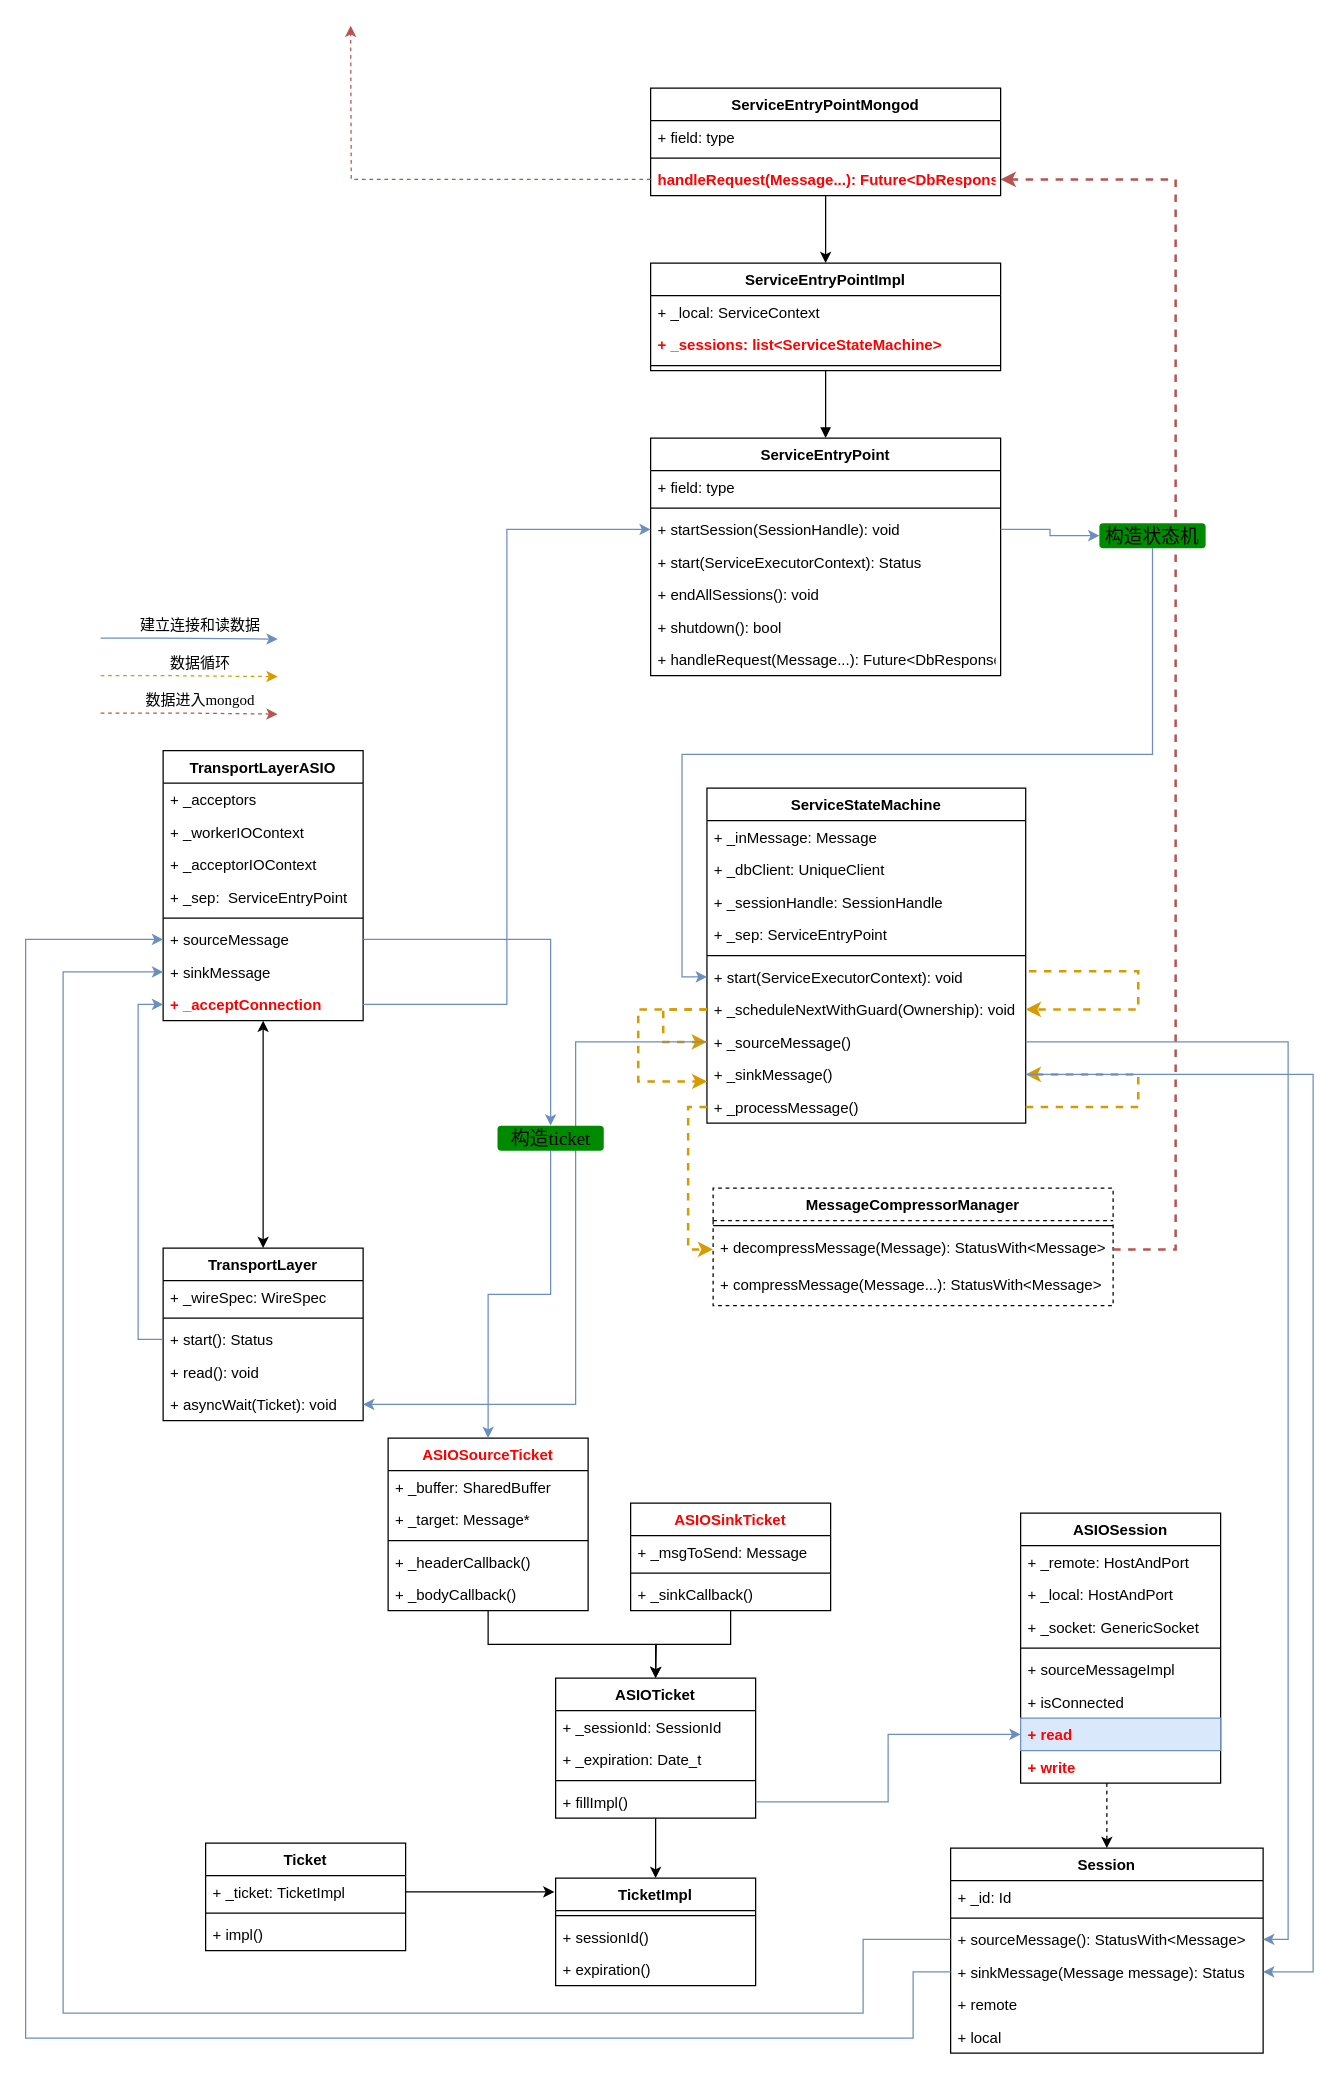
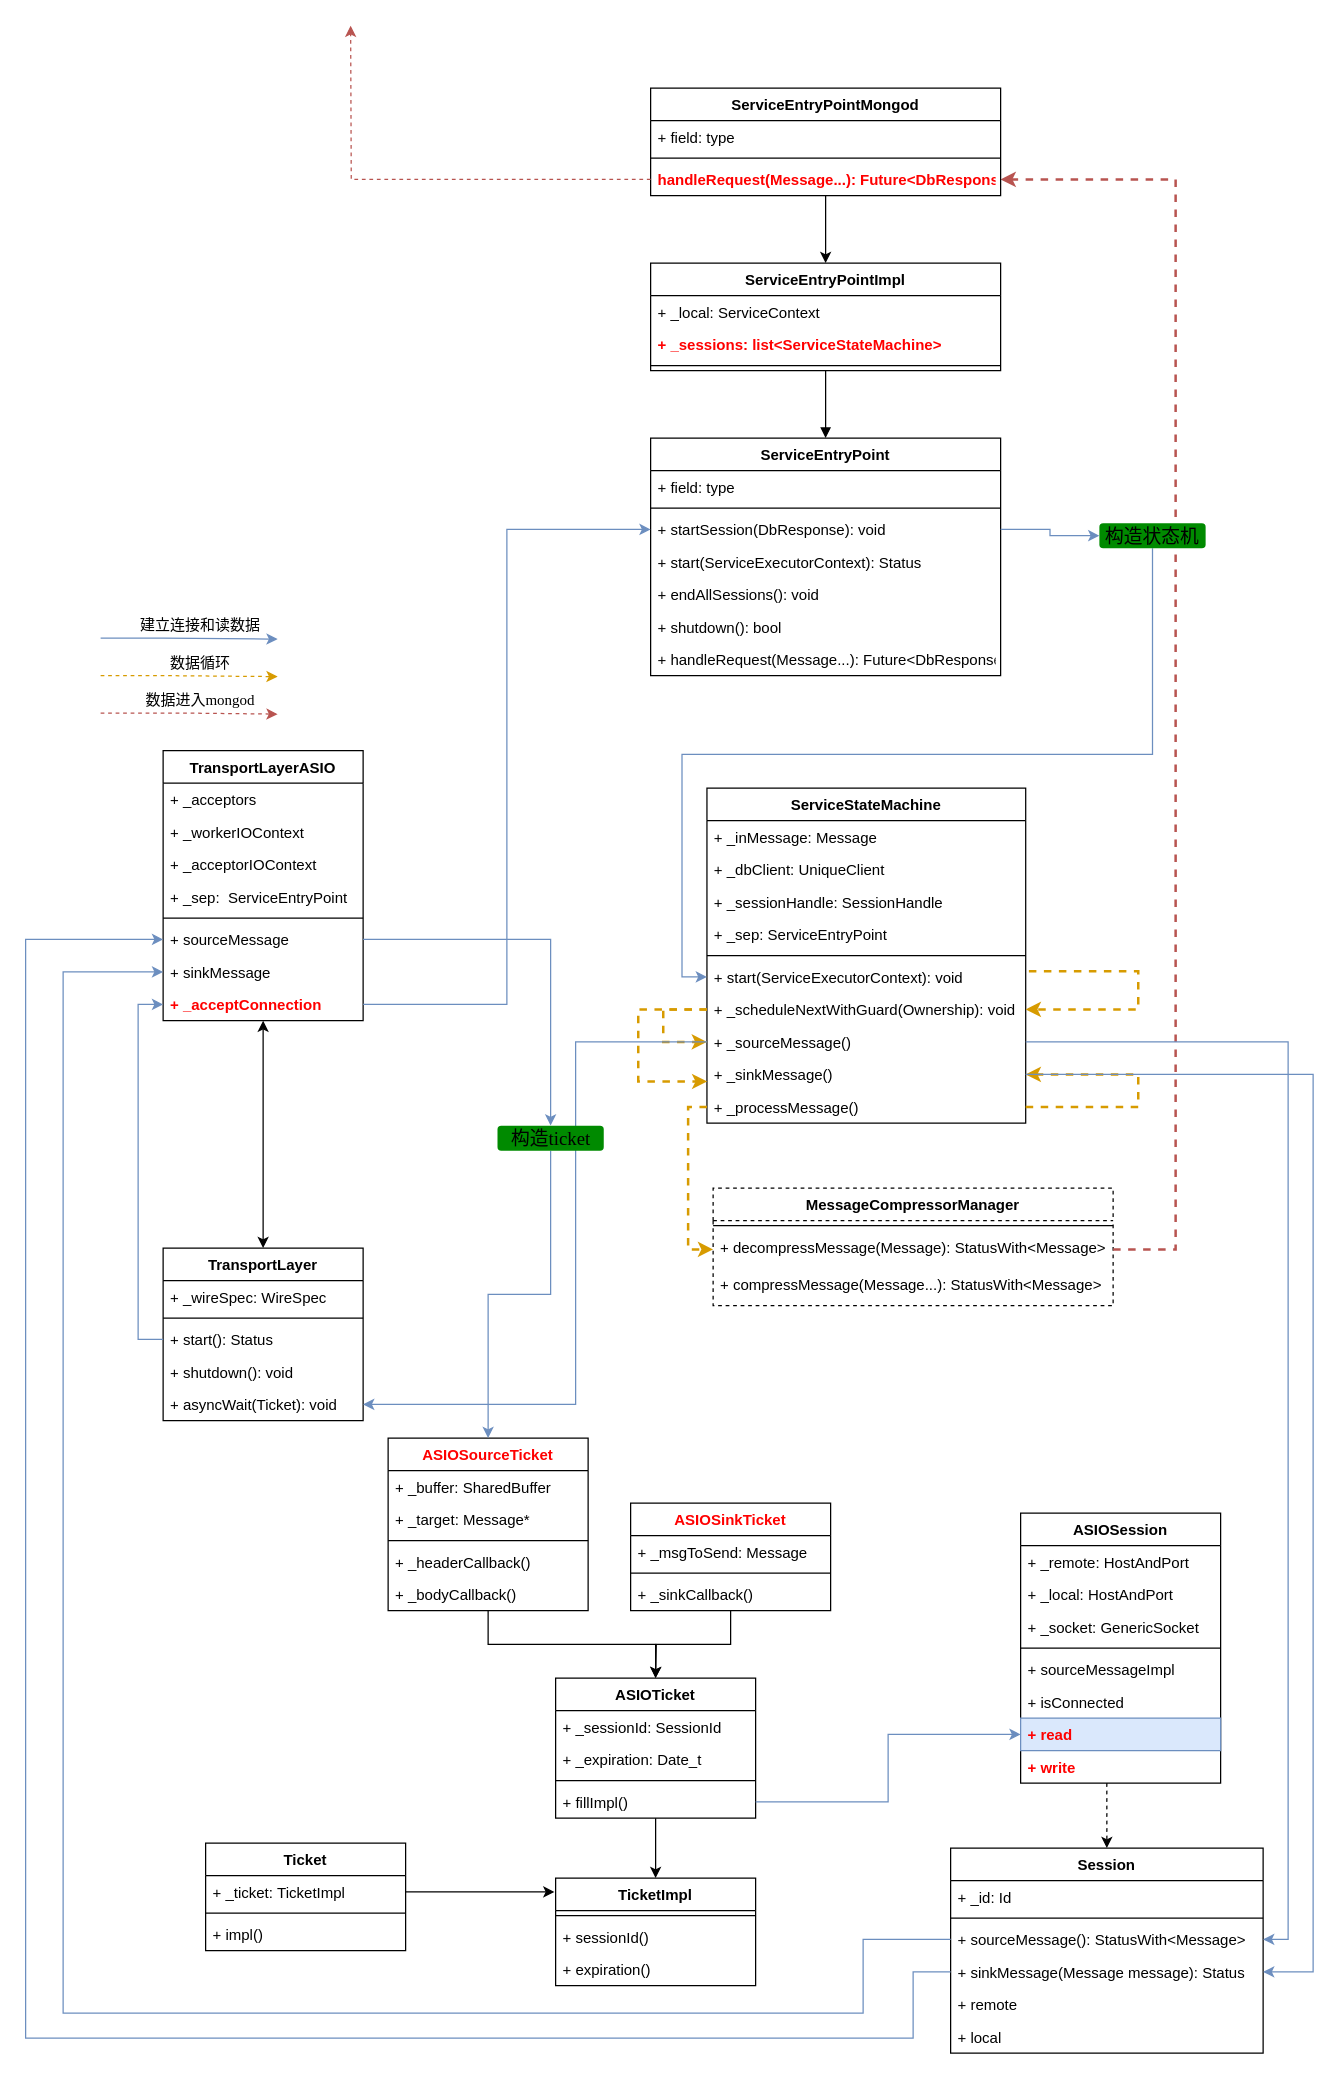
(793, 530) -> (784, 530)
(225, 1373) -> (242, 1373)
